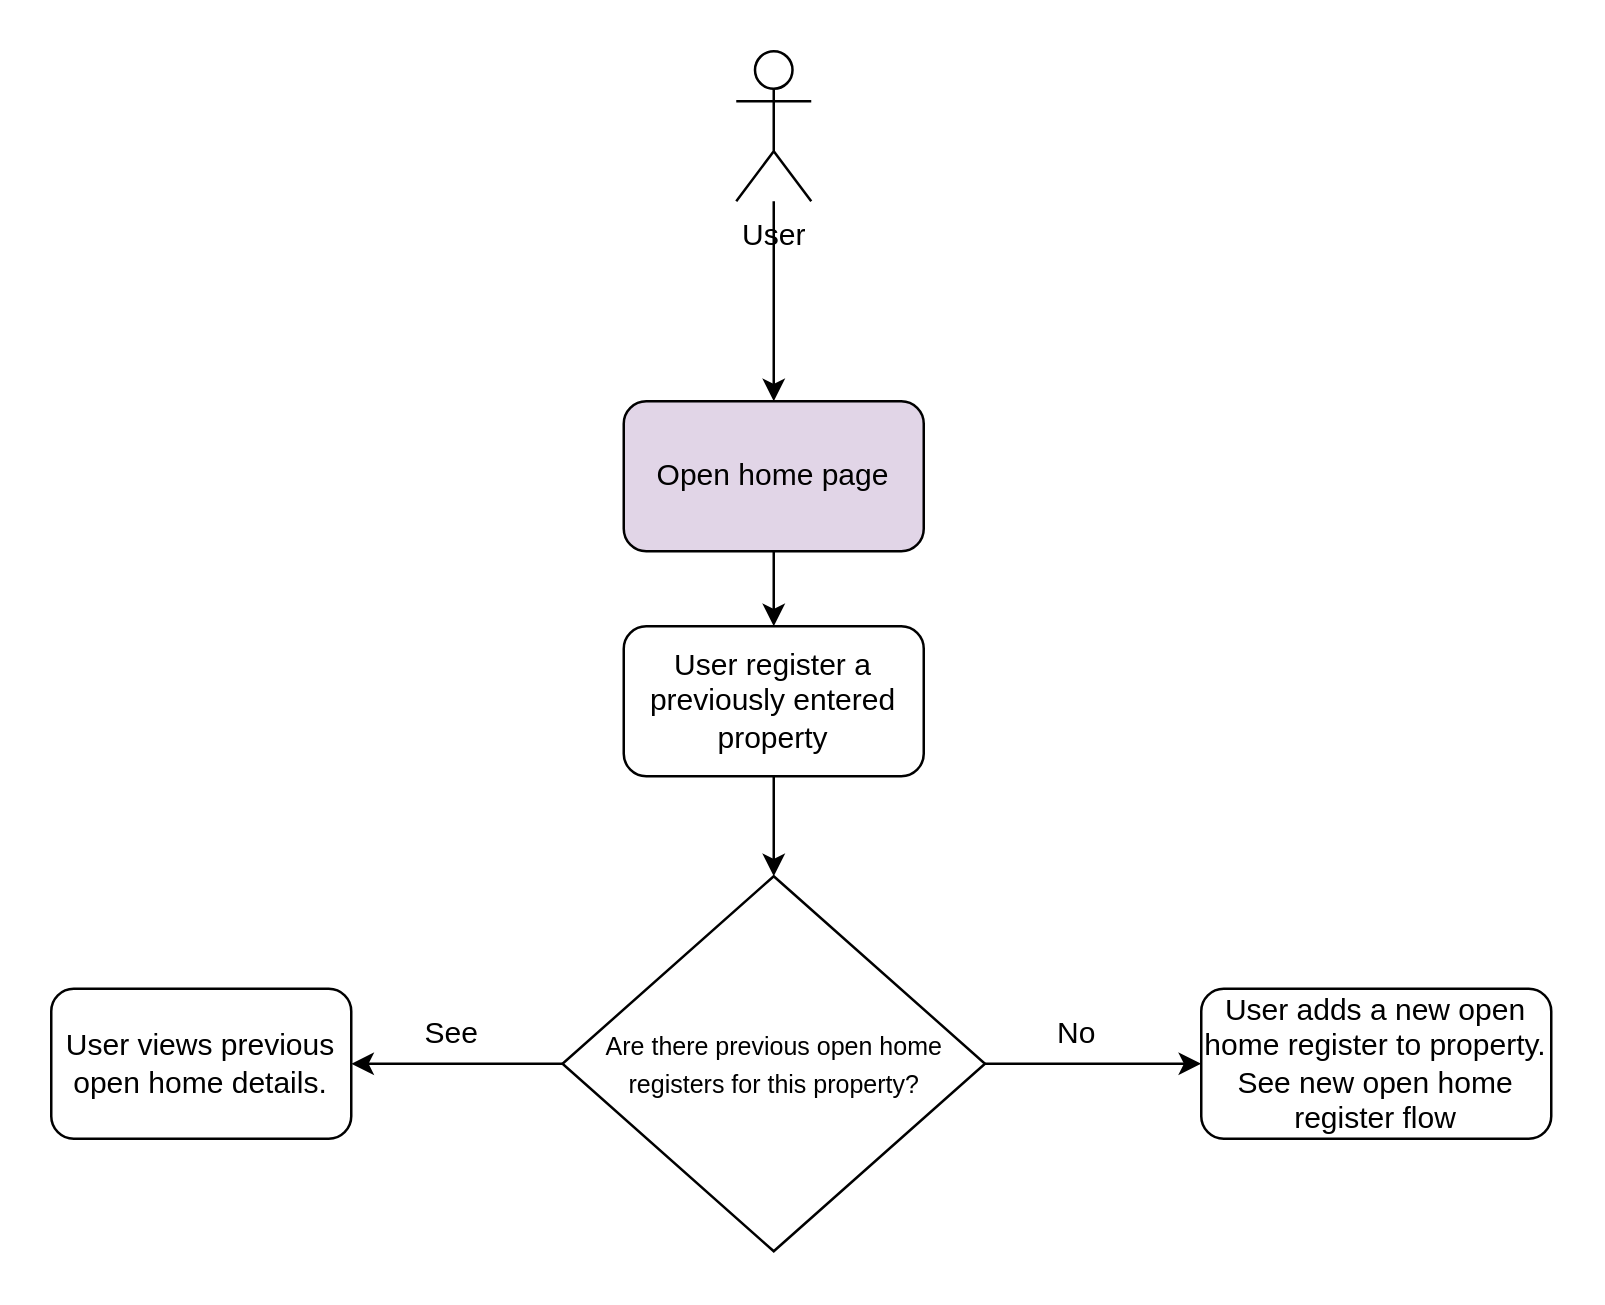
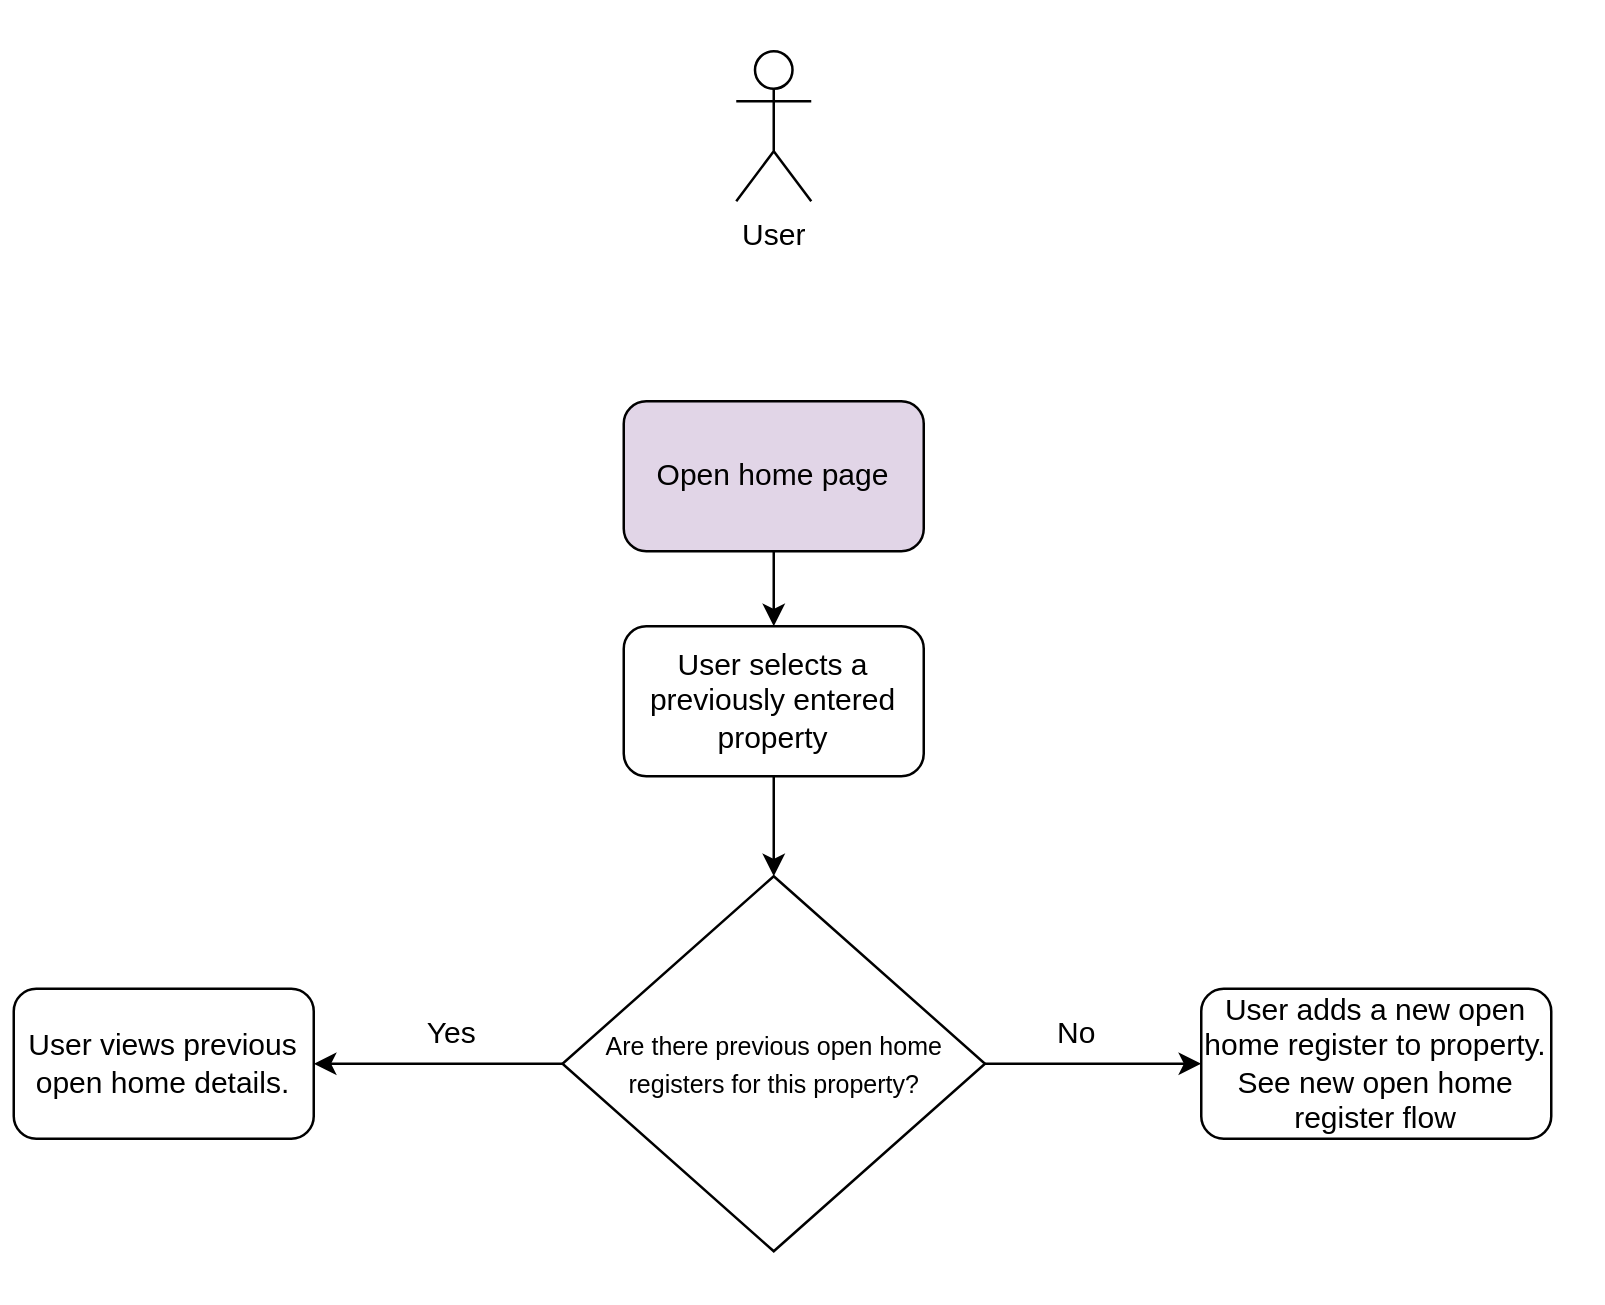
(774, 293) -> none
(774, 701) -> (774, 701)
(453, 1034) -> (453, 1034)
(201, 1064) -> (164, 1064)
